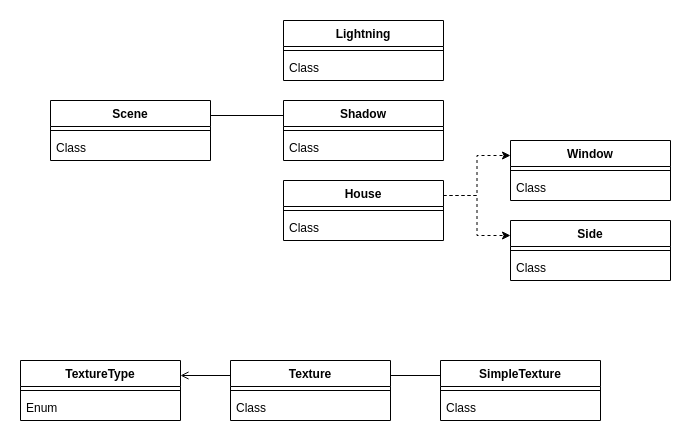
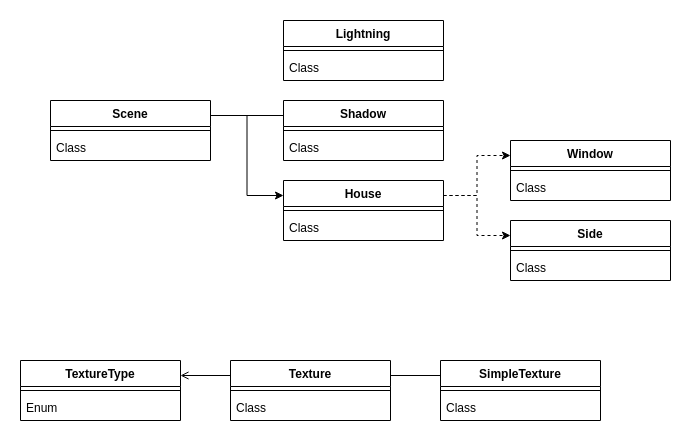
none -> (247, 172)
